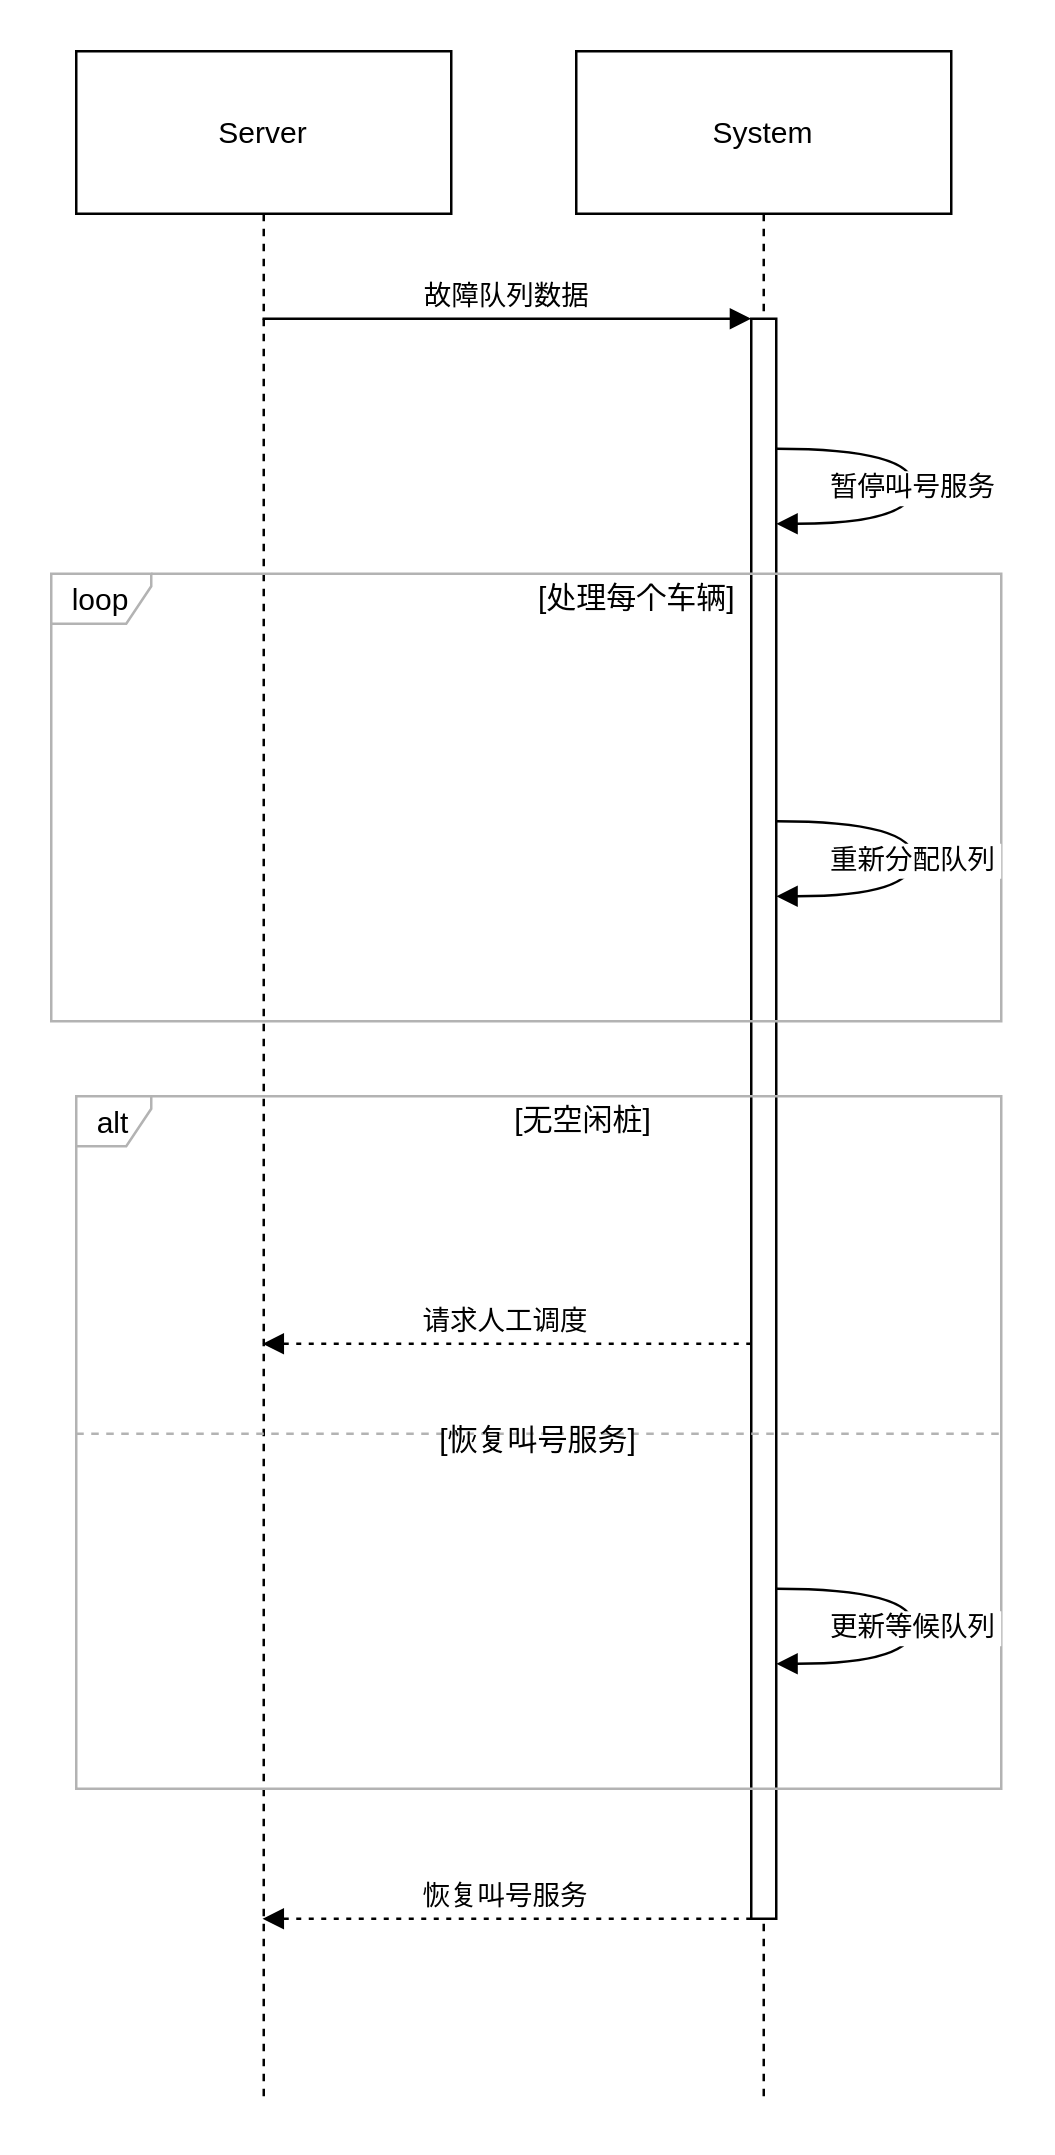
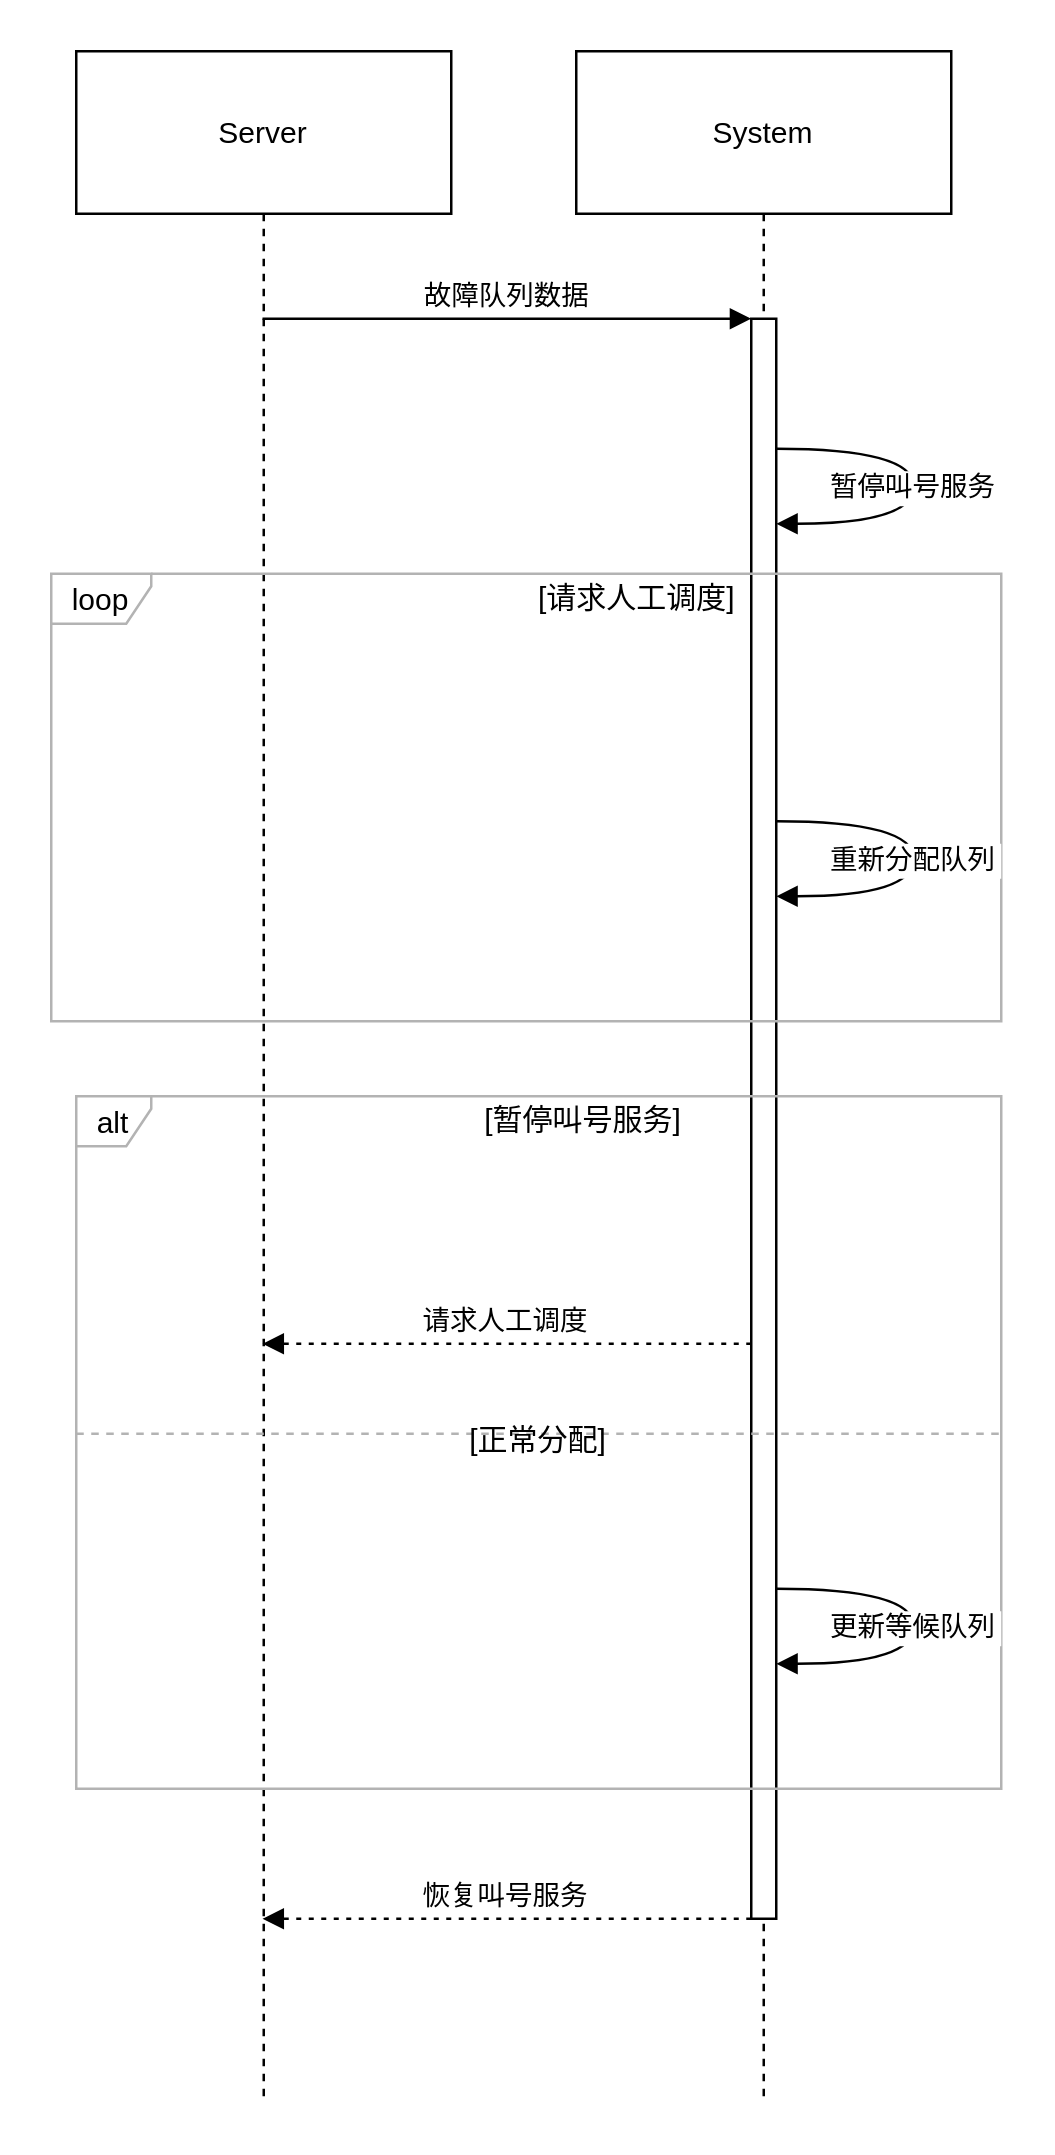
(638, 599) -> (638, 599)
(584, 1121) -> (584, 1121)
(539, 1442) -> (539, 1442)
